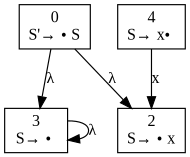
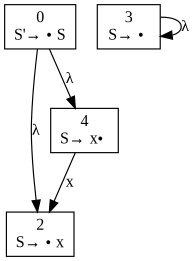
(47, 73) -> (60, 73)
